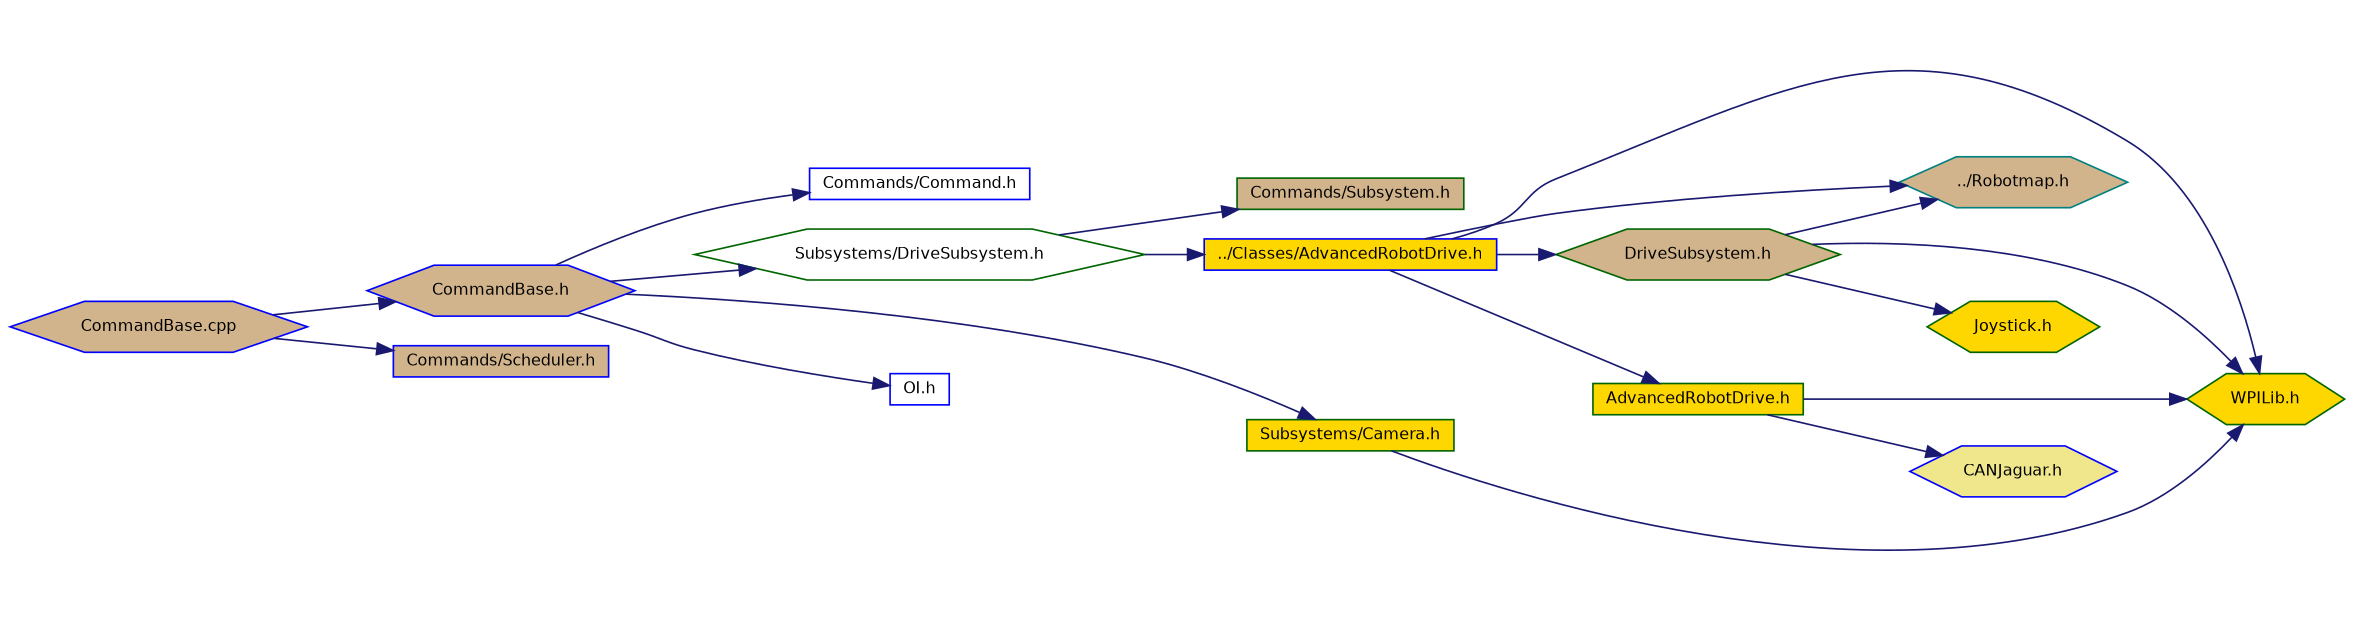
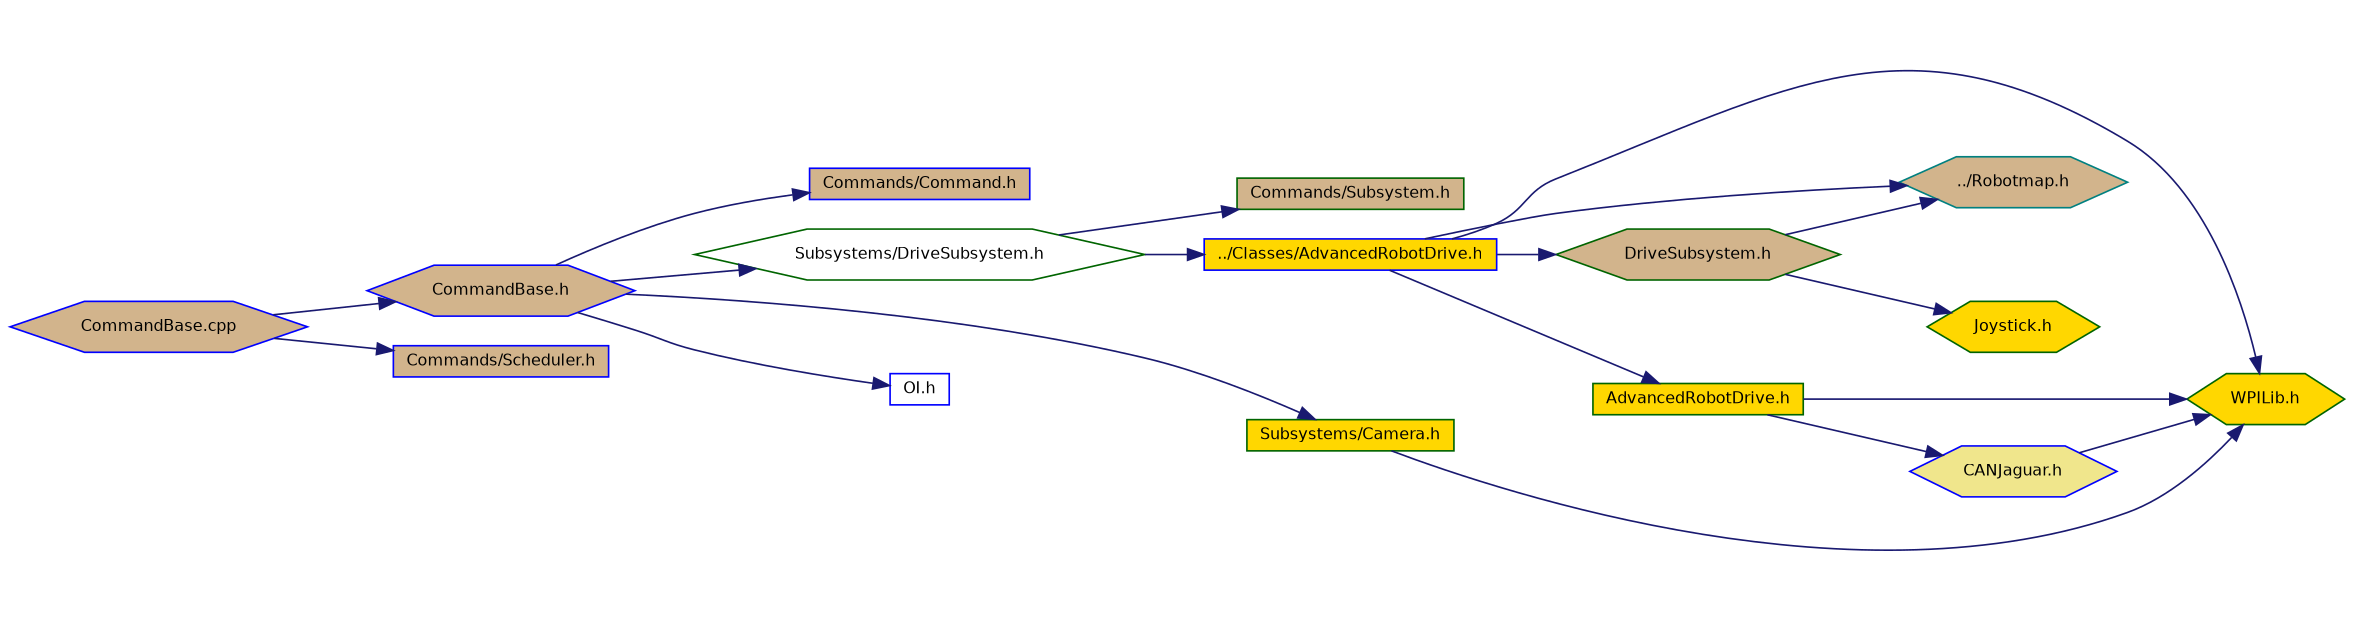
(920, 184) -> (920, 184)
(2036, 259) -> (2137, 436)
